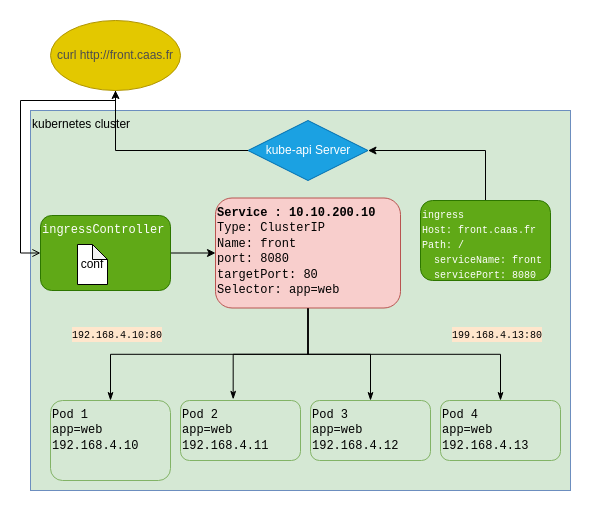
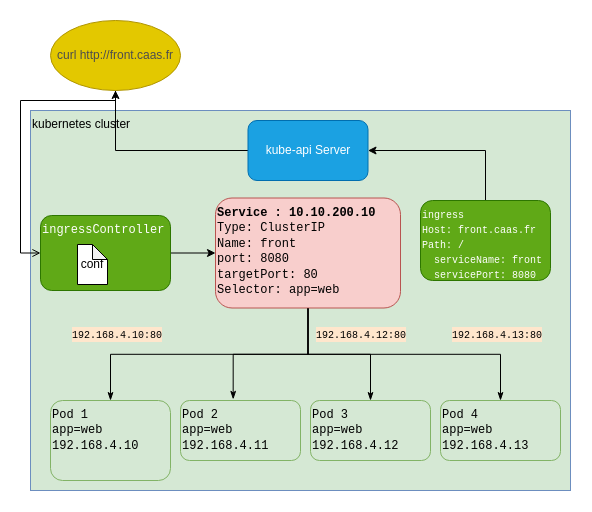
(308, 151) -> (308, 151)
(497, 335) -> (497, 335)
none -> (370, 336)
